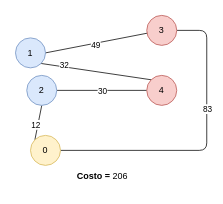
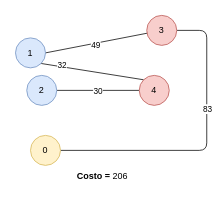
(162, 90) -> (154, 90)
(38, 122) -> none
